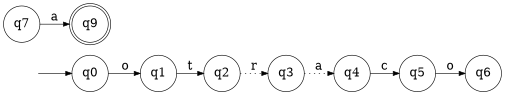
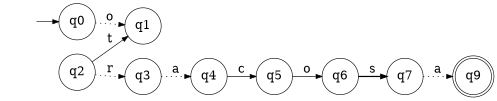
(52, 24) -> (435, 76)
(121, 73) -> (107, 24)
(187, 73) -> (108, 51)
none -> (369, 76)
